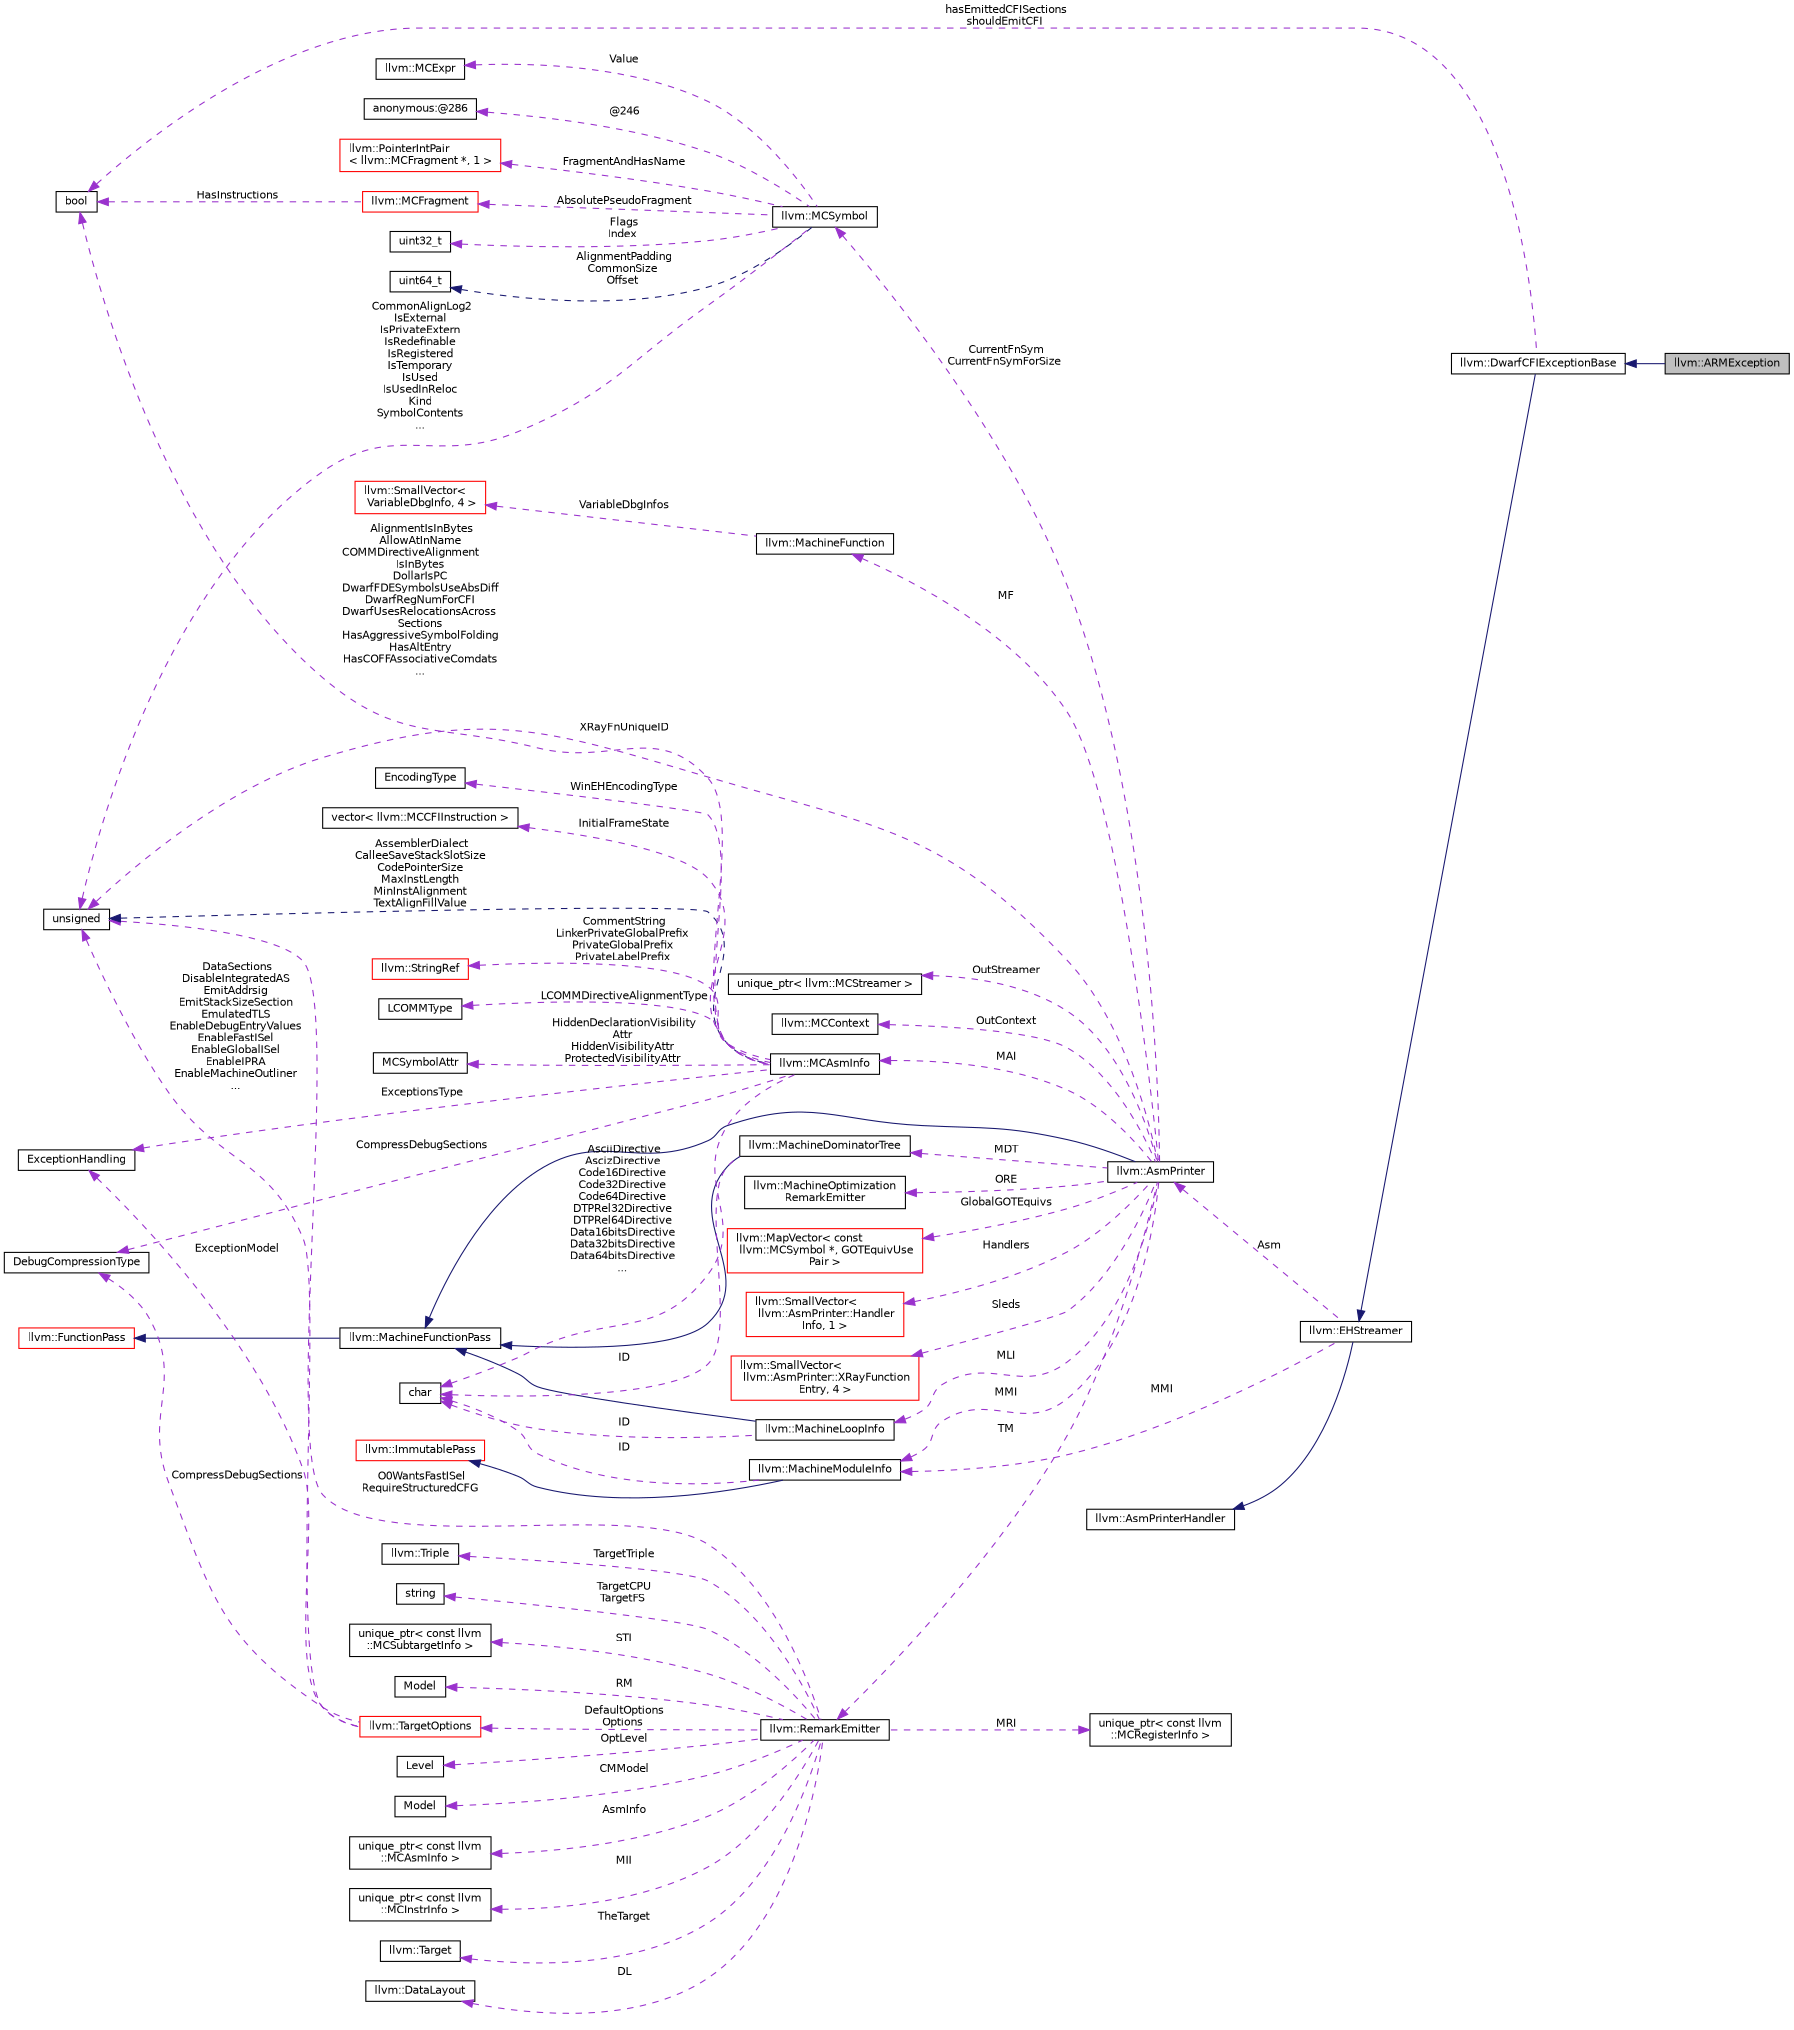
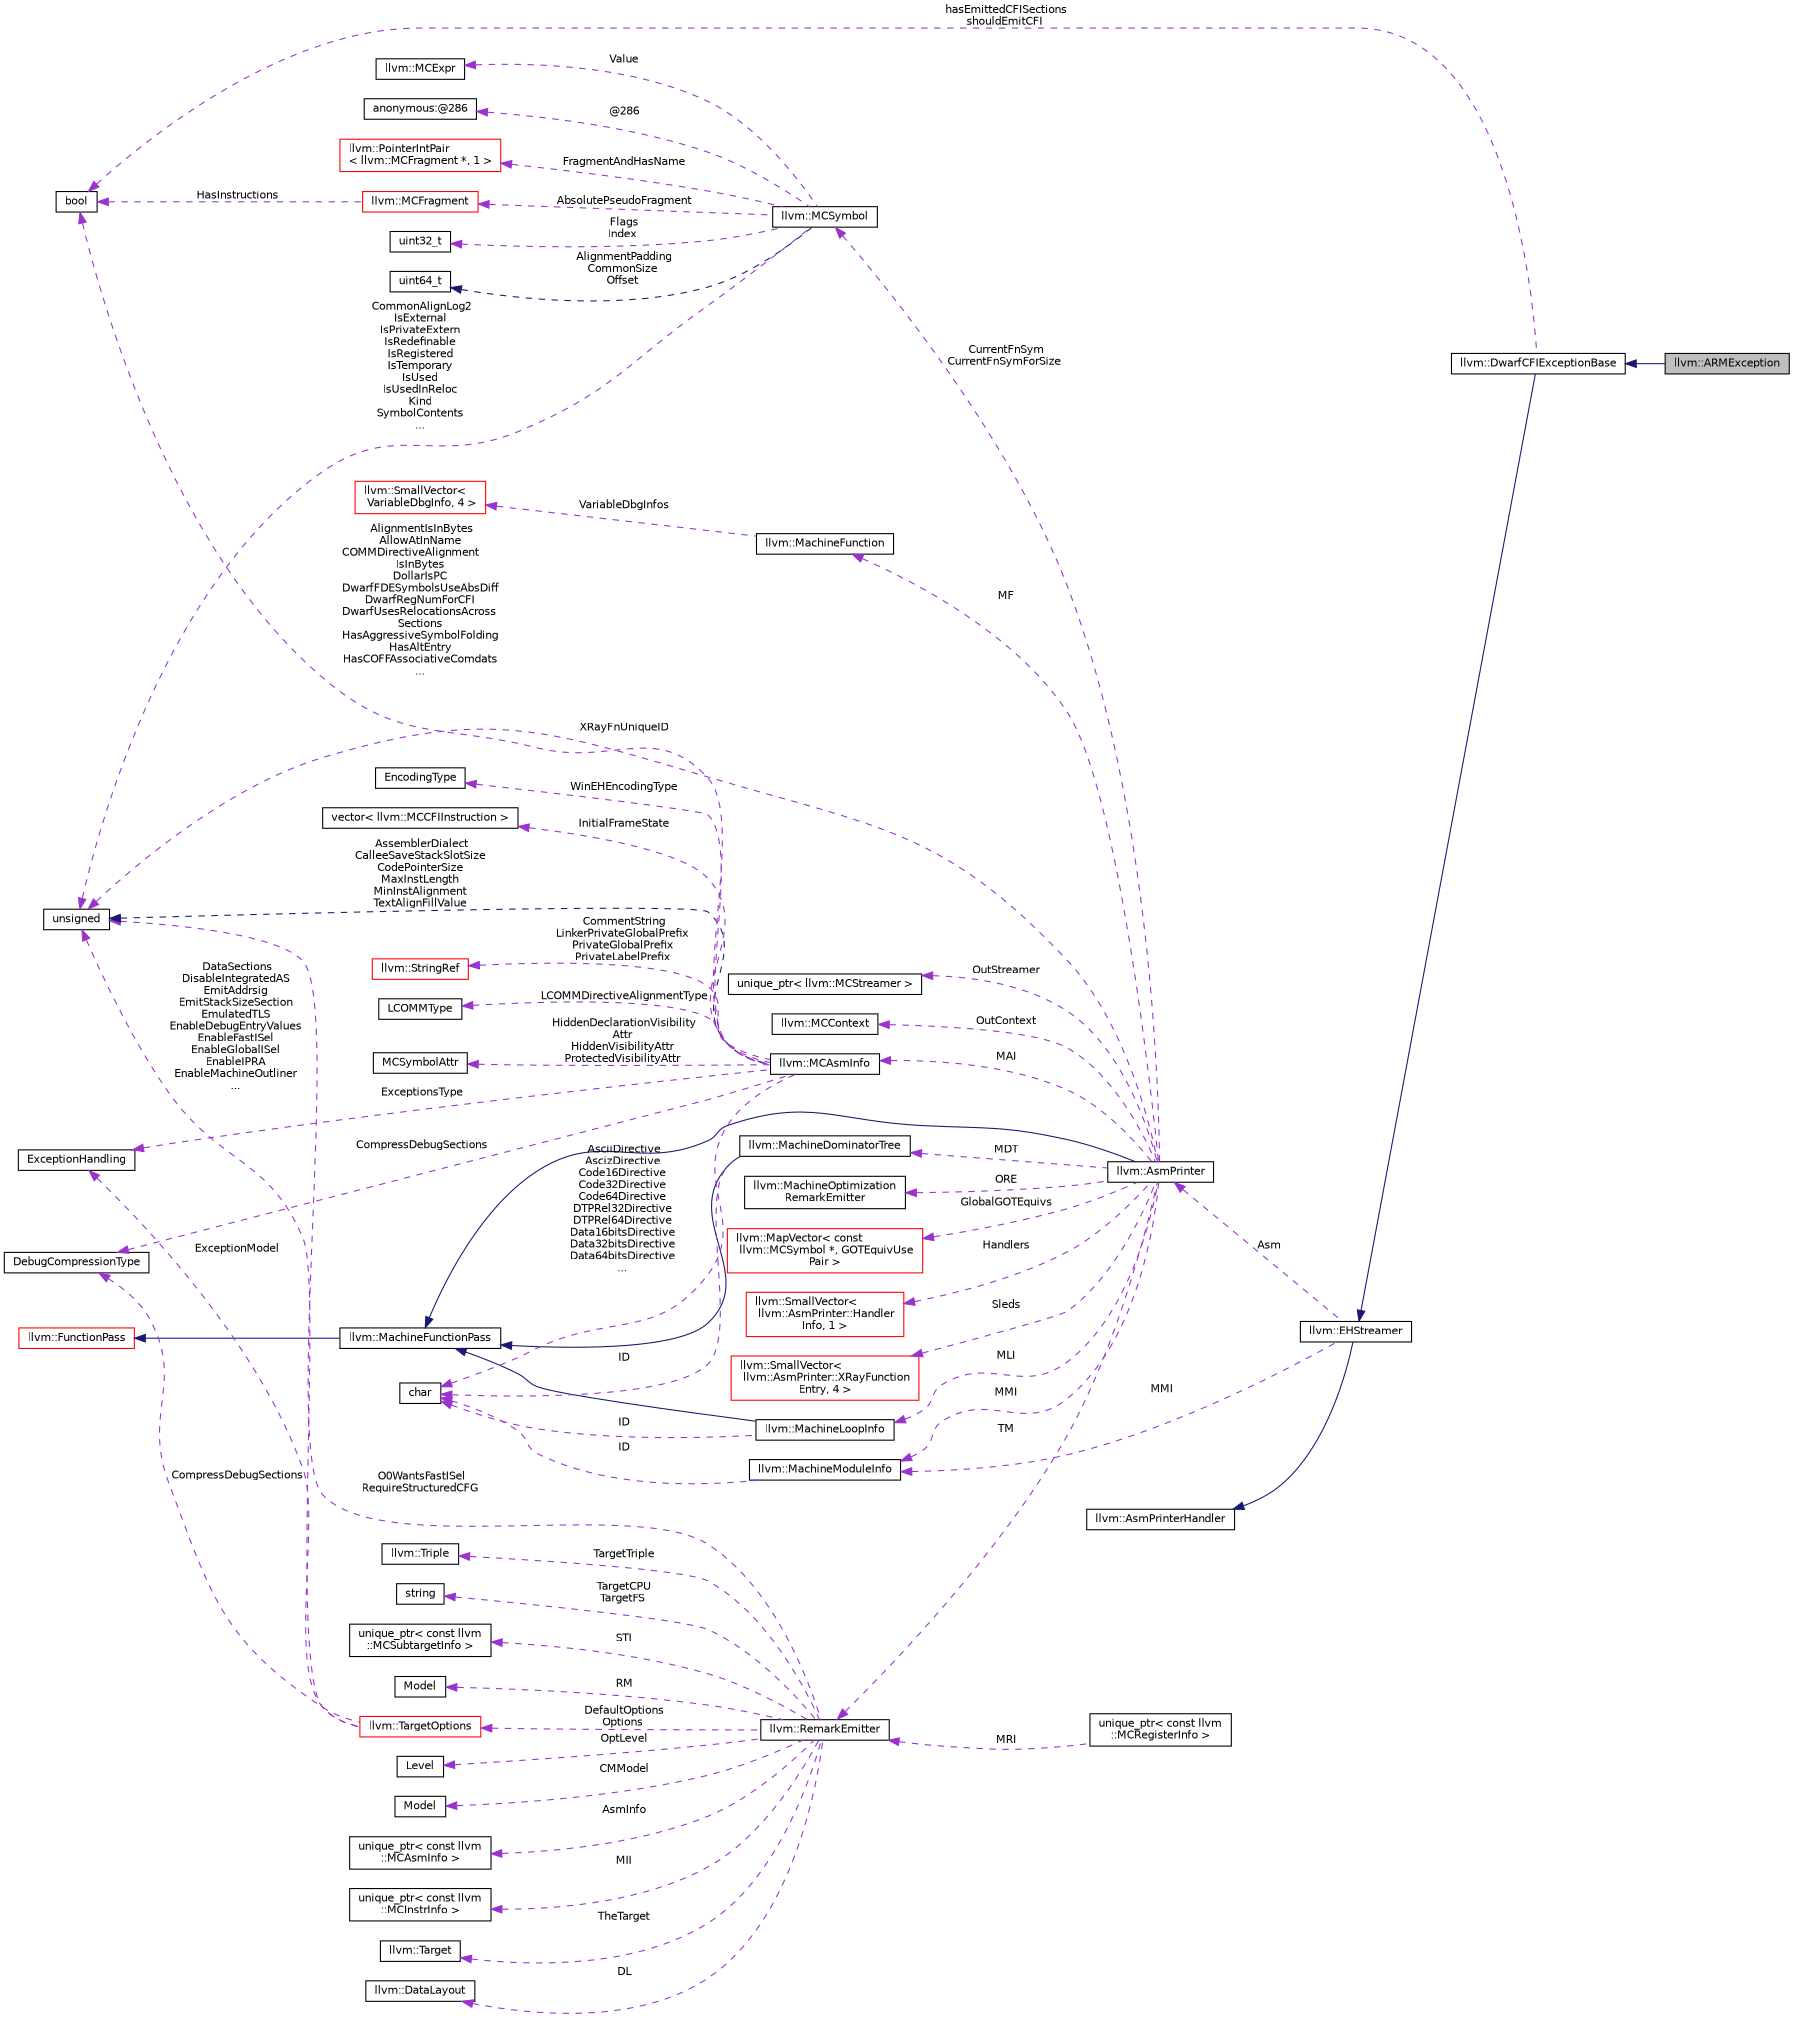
(623, 112) -> (623, 112)
(420, 1450) -> none
(984, 1730) -> (994, 1749)
